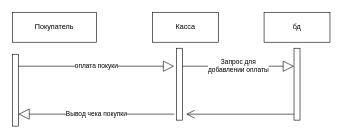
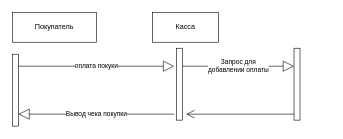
(297, 27) -> none
